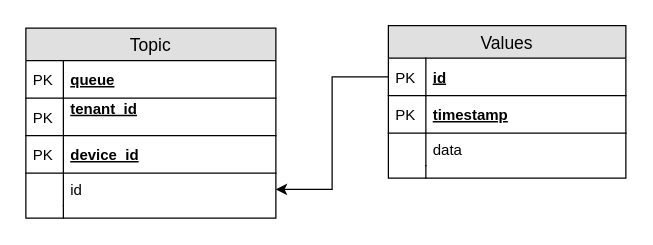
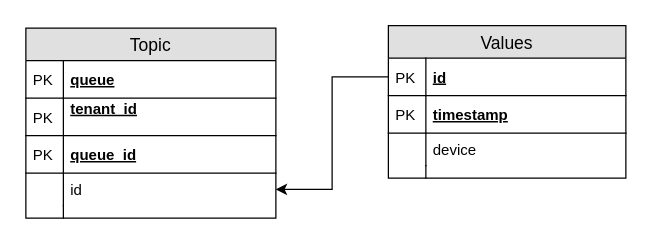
(449, 150) -> (456, 150)
(104, 155) -> (102, 155)
